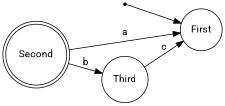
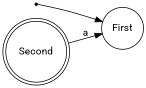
(125, 79) -> none
